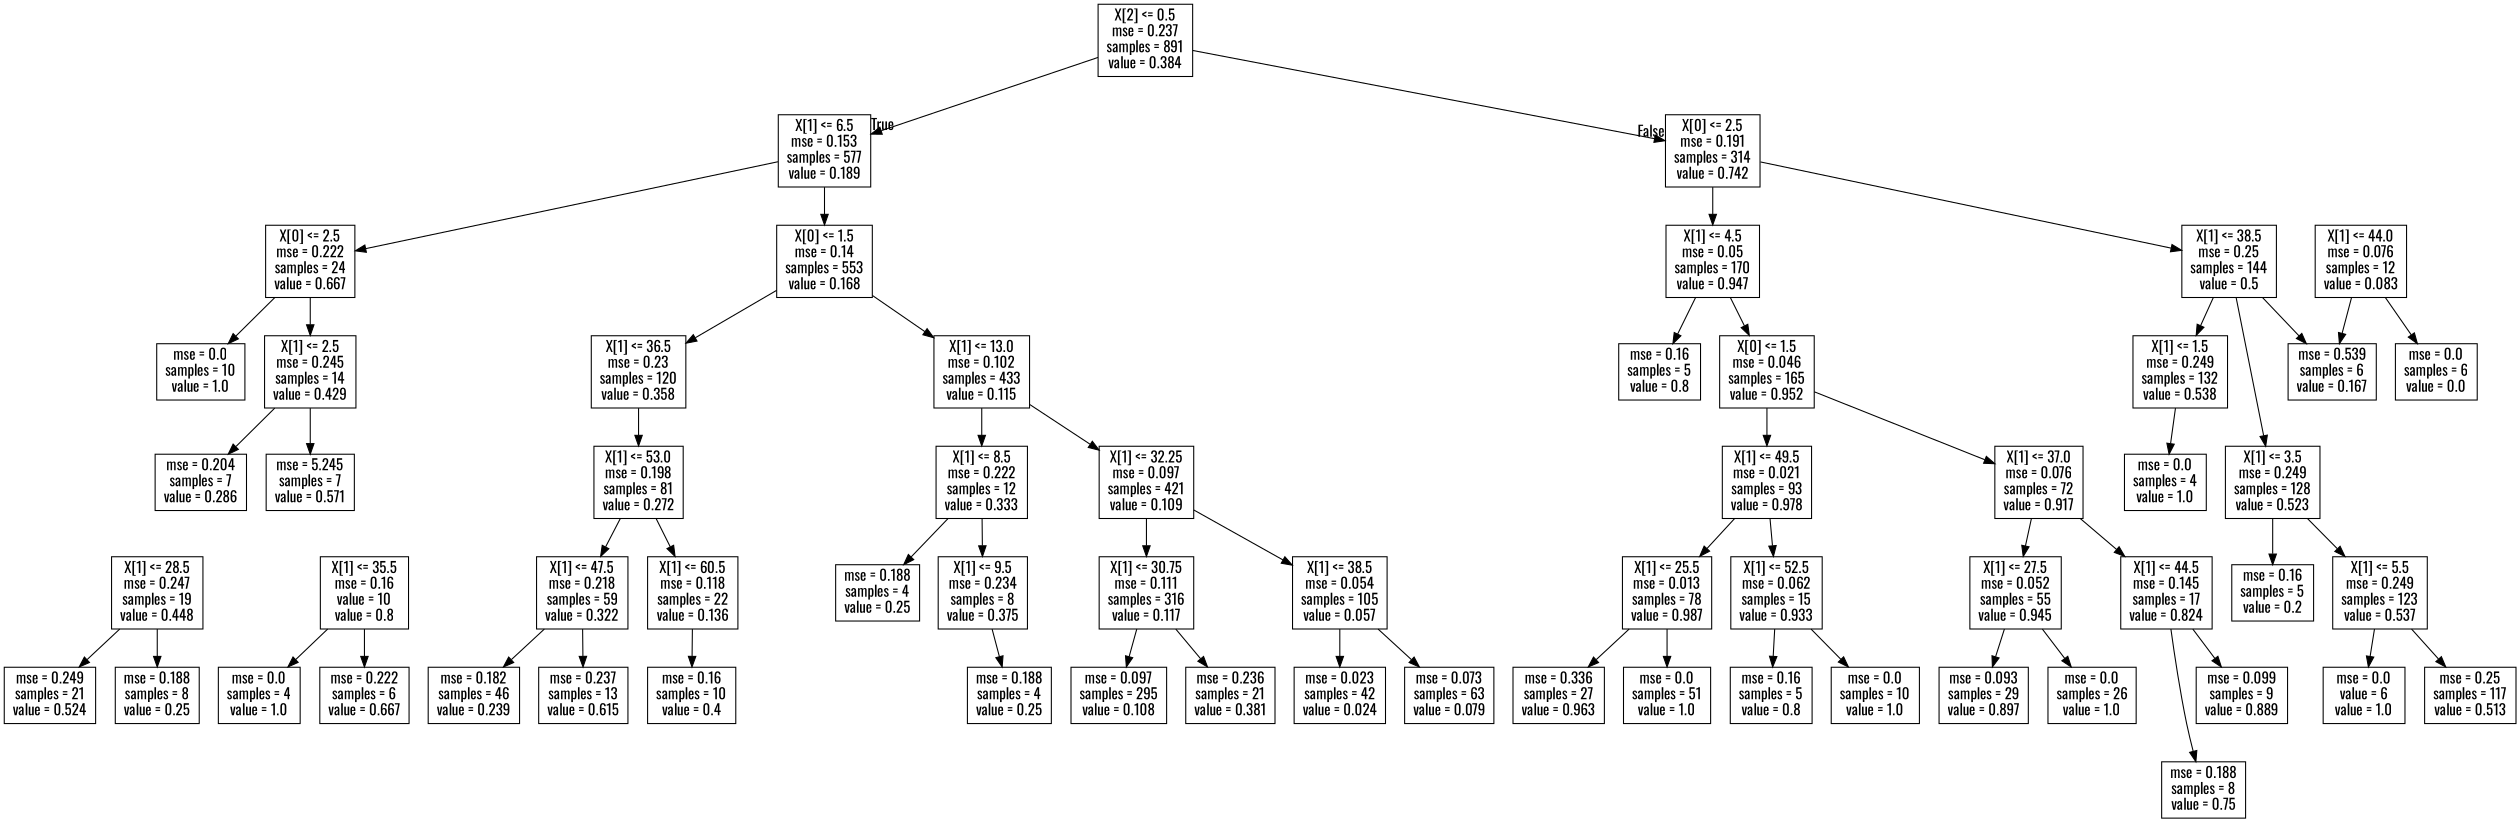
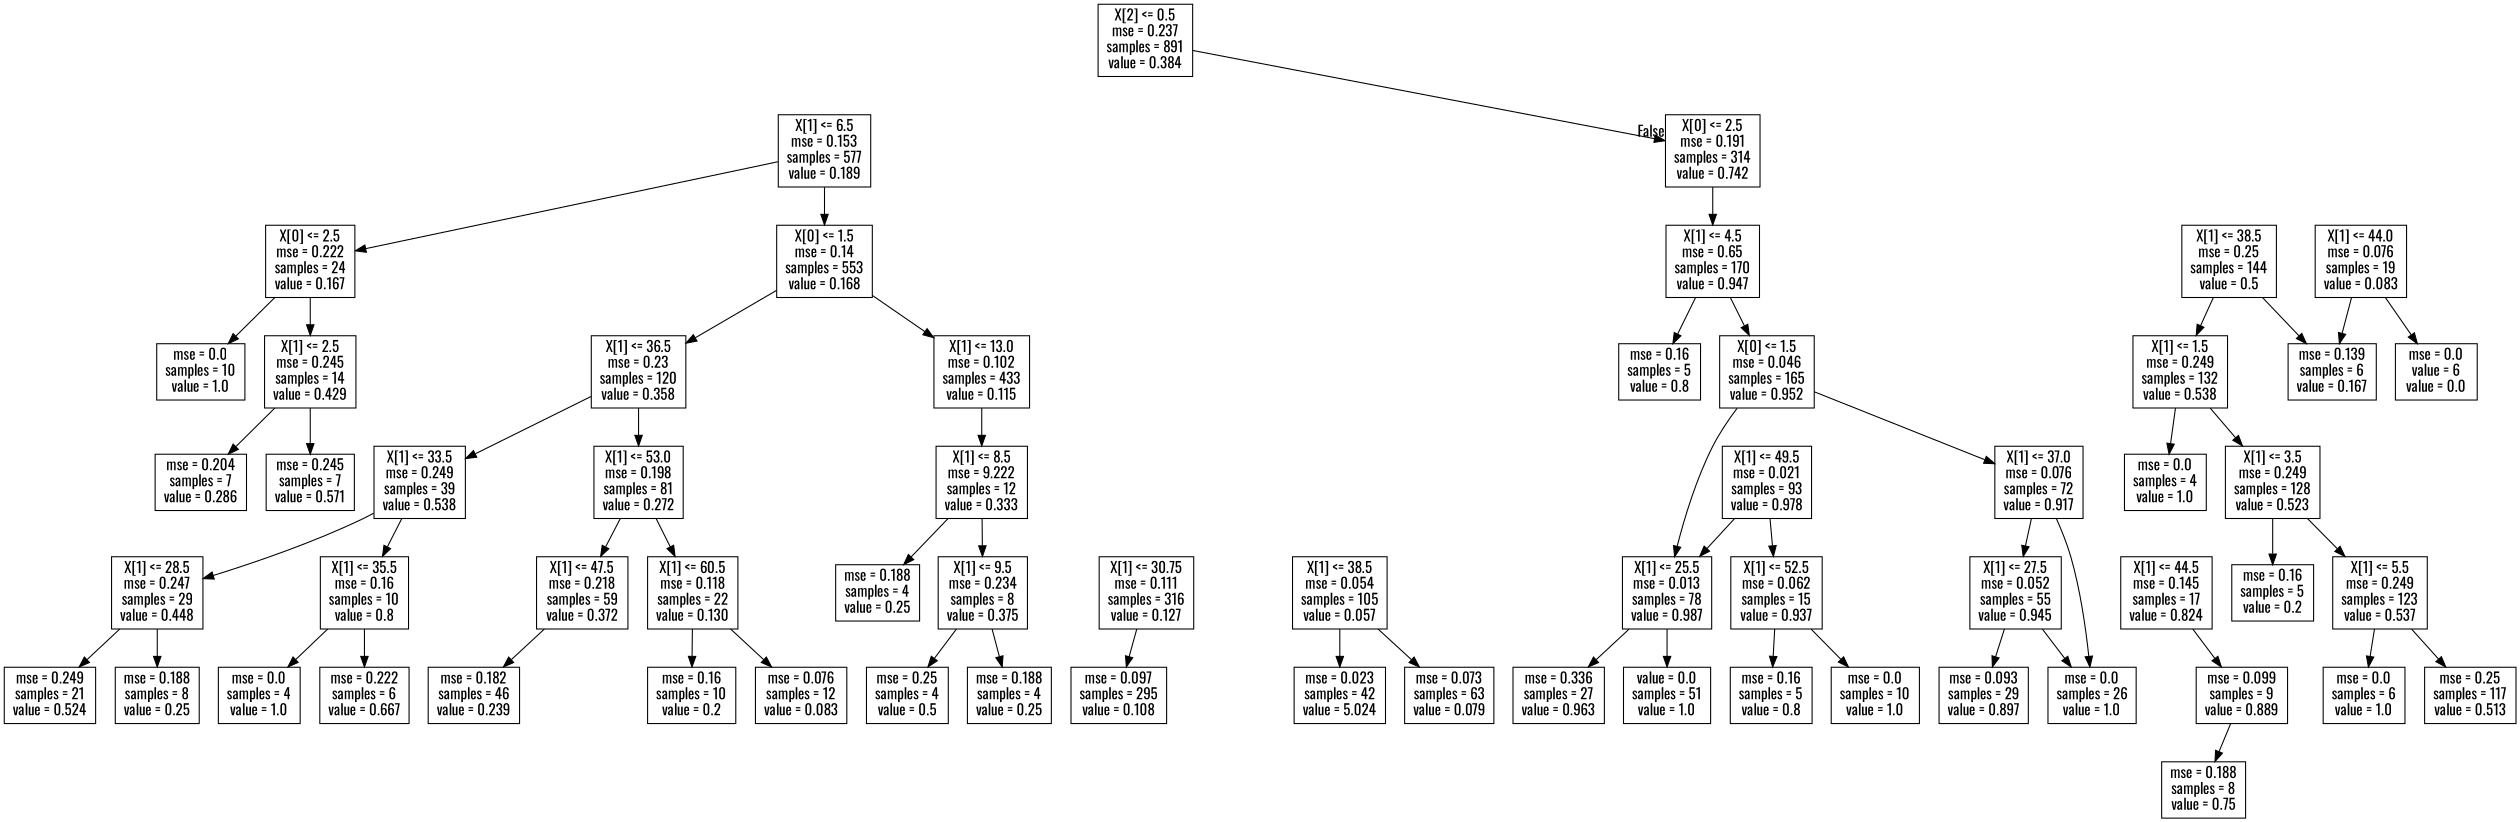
(990, 94) -> none
(1966, 205) -> none
(310, 261) -> (310, 261)
(1713, 261) -> (1713, 261)
(2361, 261) -> (2361, 261)
(2250, 367) -> (2223, 423)
(2332, 372) -> (2332, 372)
(2436, 372) -> (2436, 372)
(1767, 422) -> (1700, 474)
(310, 482) -> (310, 482)
none -> (420, 482)
(982, 482) -> (982, 482)
(1146, 482) -> none
(2098, 534) -> (2078, 586)
(157, 593) -> (157, 593)
(364, 593) -> (364, 593)
(582, 593) -> (582, 593)
(693, 593) -> (693, 593)
(1146, 593) -> (1146, 593)
(1776, 593) -> (1776, 593)
(2180, 691) -> (2225, 738)
(583, 695) -> none
(692, 695) -> (692, 695)
none -> (801, 695)
none -> (907, 695)
(1230, 695) -> none
(1340, 695) -> (1340, 695)
(1667, 695) -> (1667, 695)
(2364, 695) -> (2364, 695)
